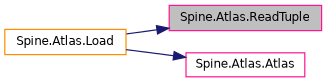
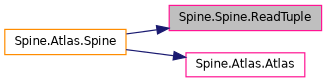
(245, 18) -> (245, 18)
(65, 42) -> (65, 42)
